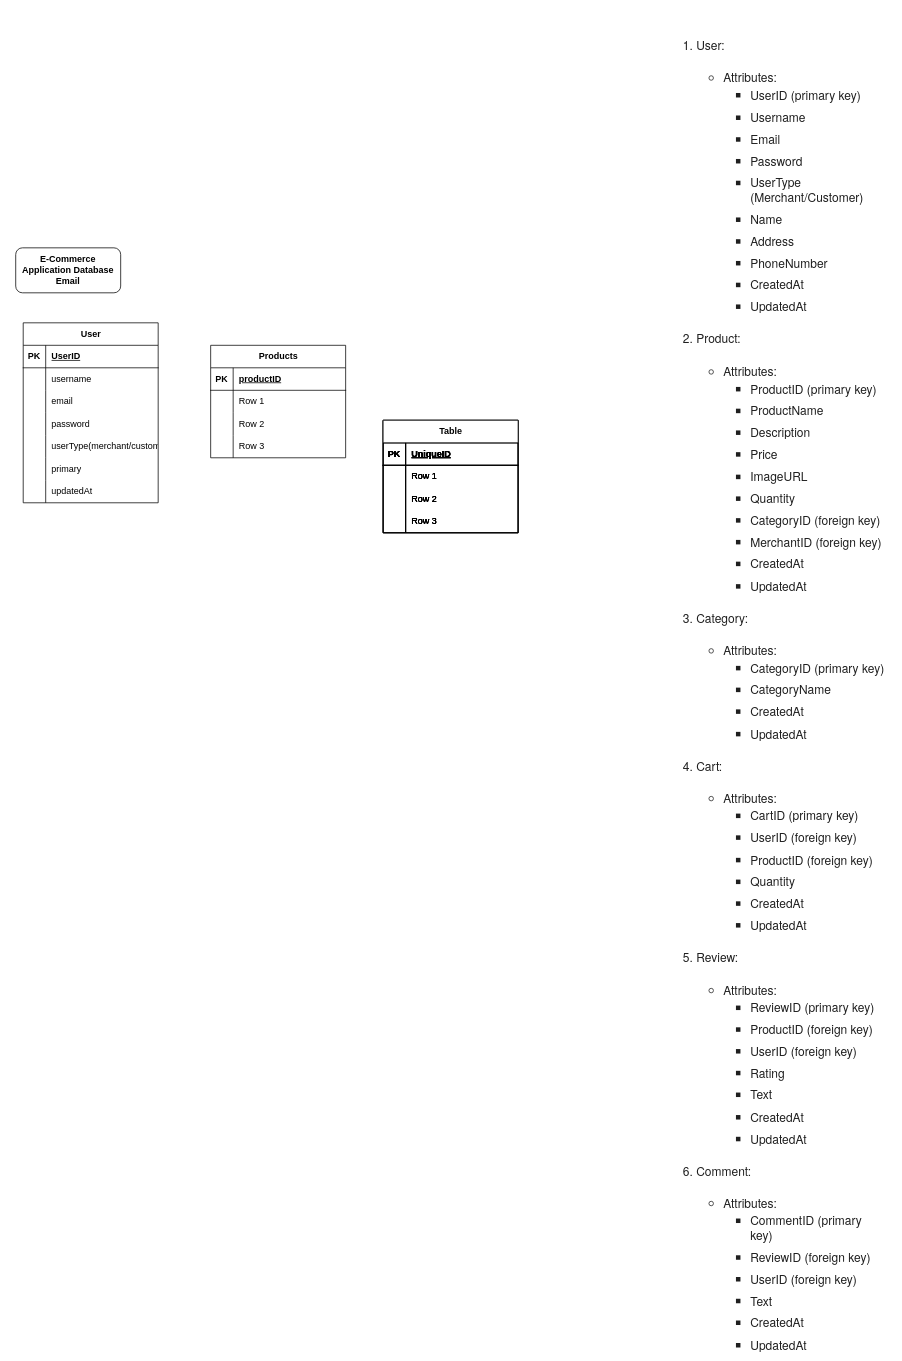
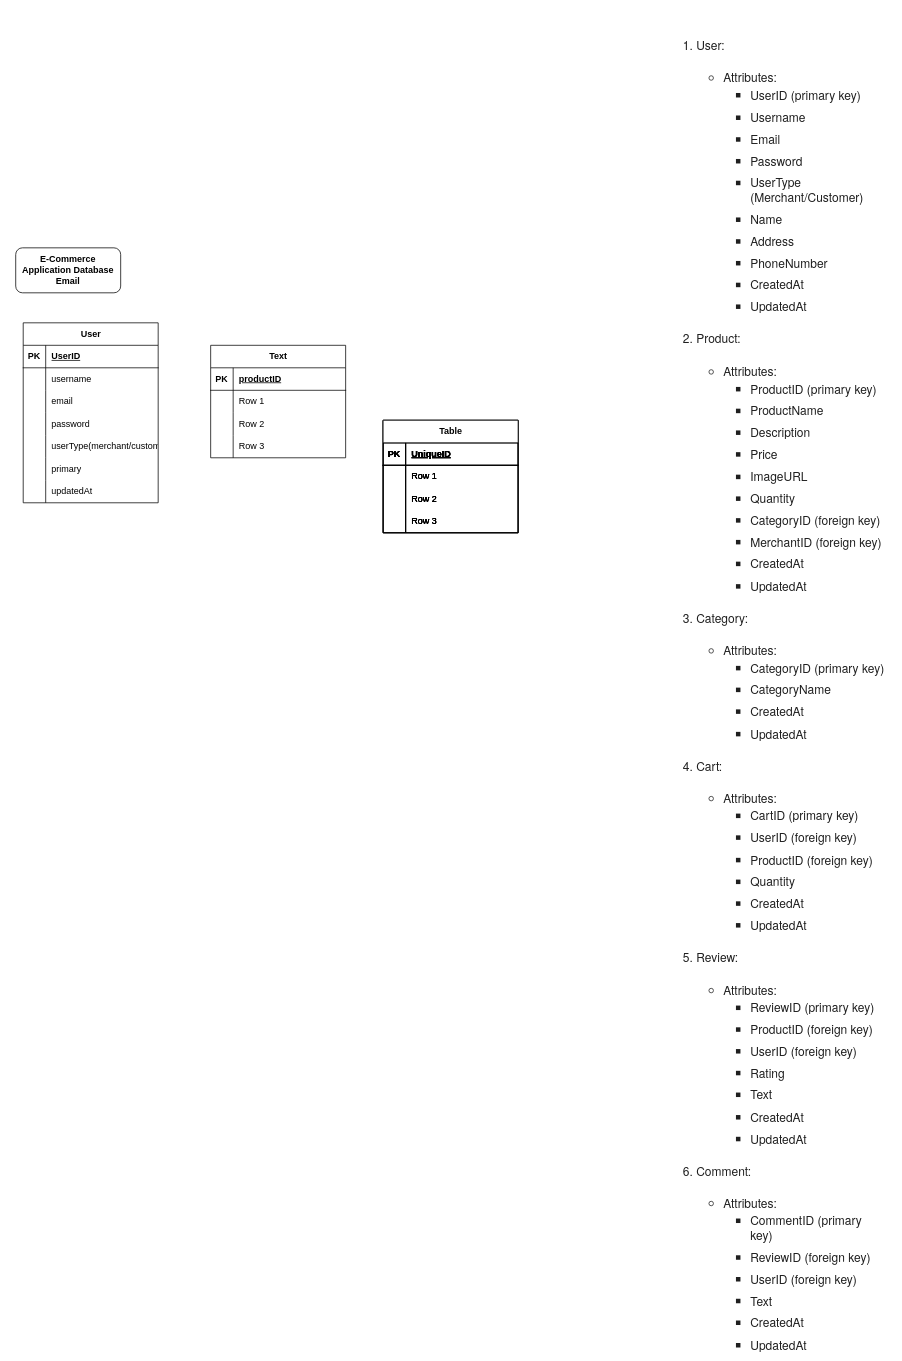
(278, 357) -> (278, 357)
